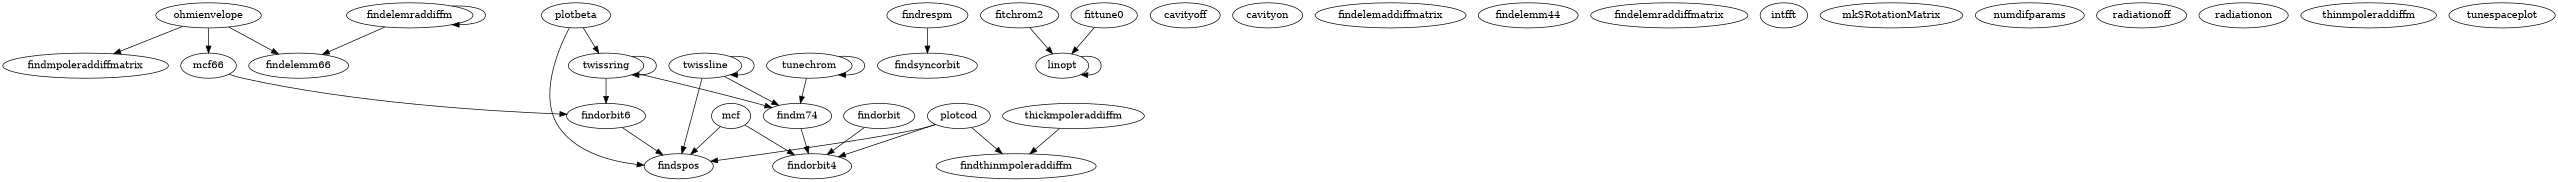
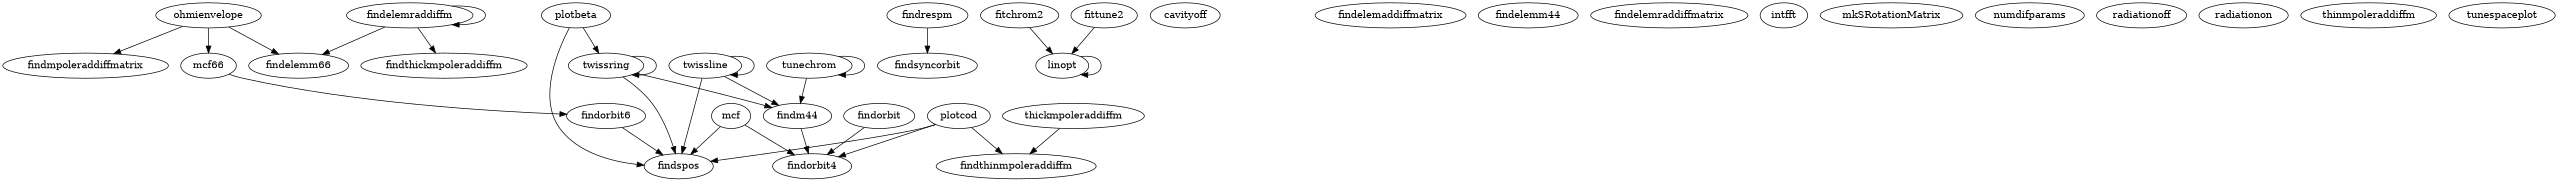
(1104, 15) -> (1104, 15)
(1268, 15) -> none
none -> (444, 66)
(606, 87) -> (655, 107)
(797, 116) -> (797, 116)
